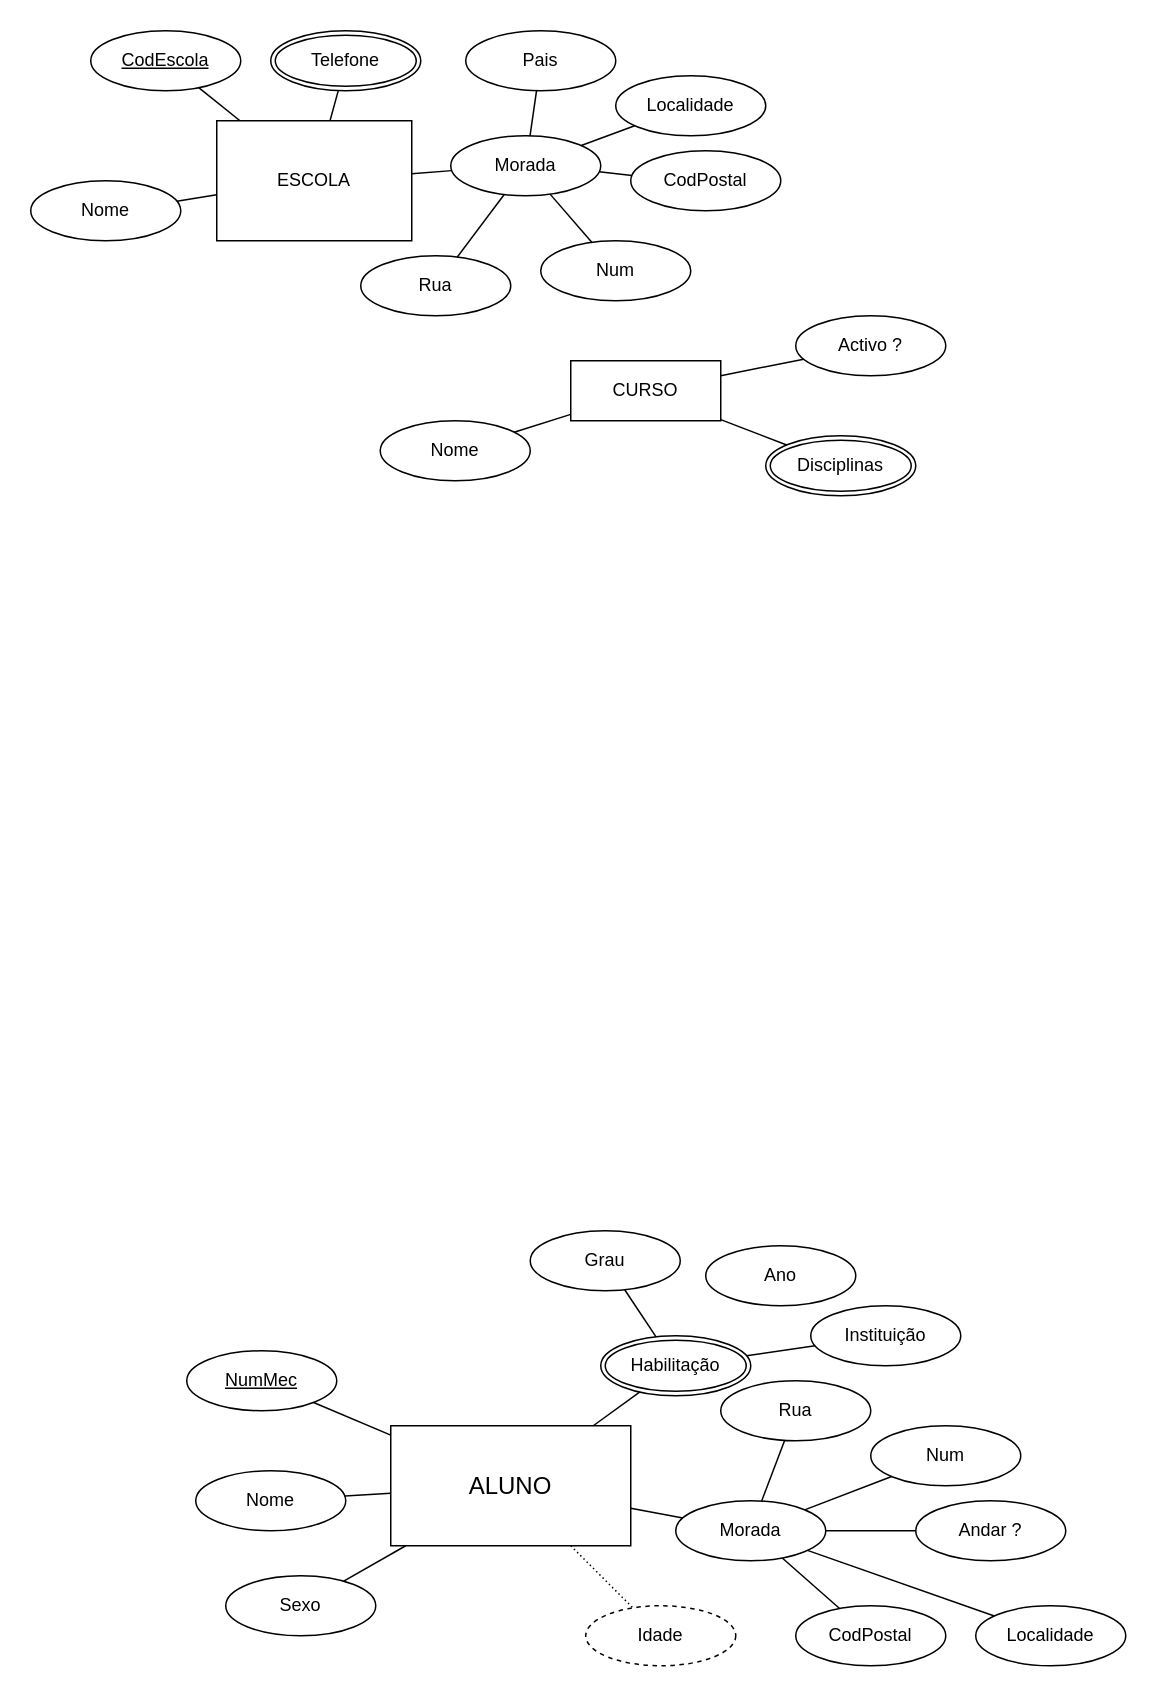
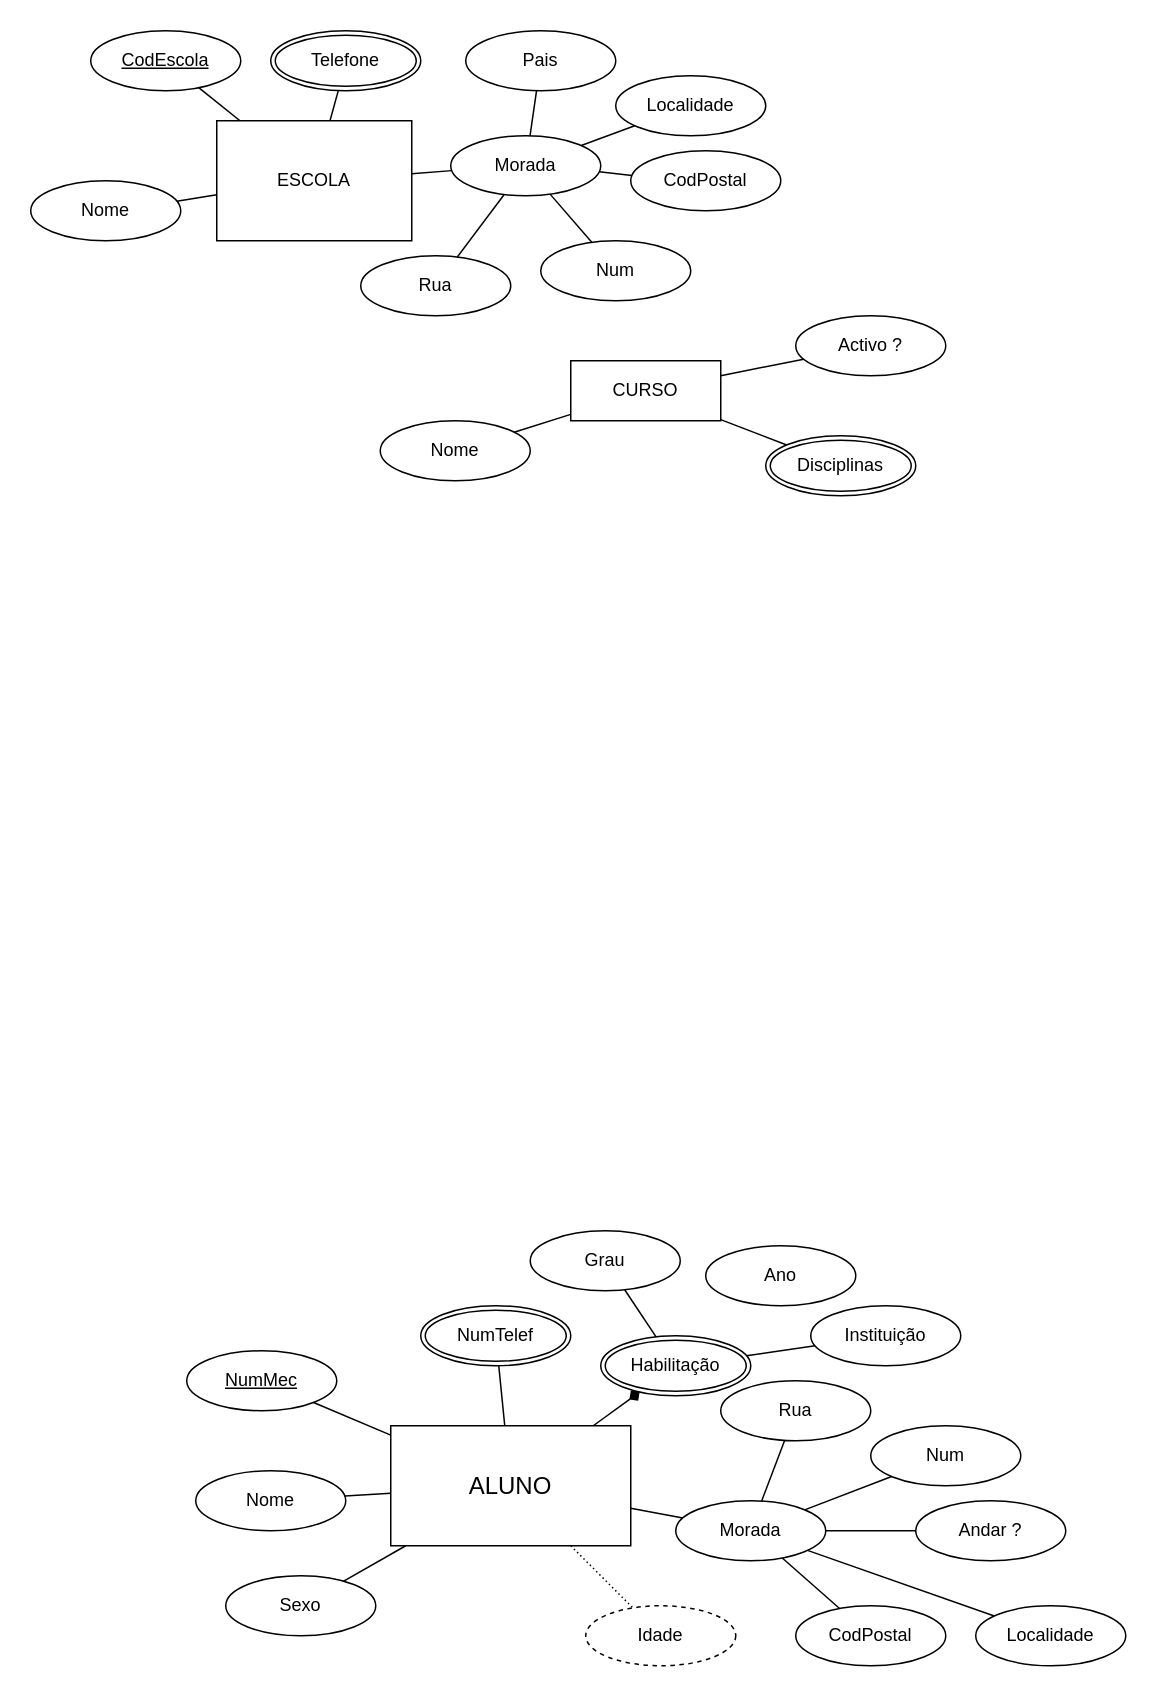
none -> (496, 1336)
none -> (502, 1396)
(634, 1396) -> (629, 1399)
